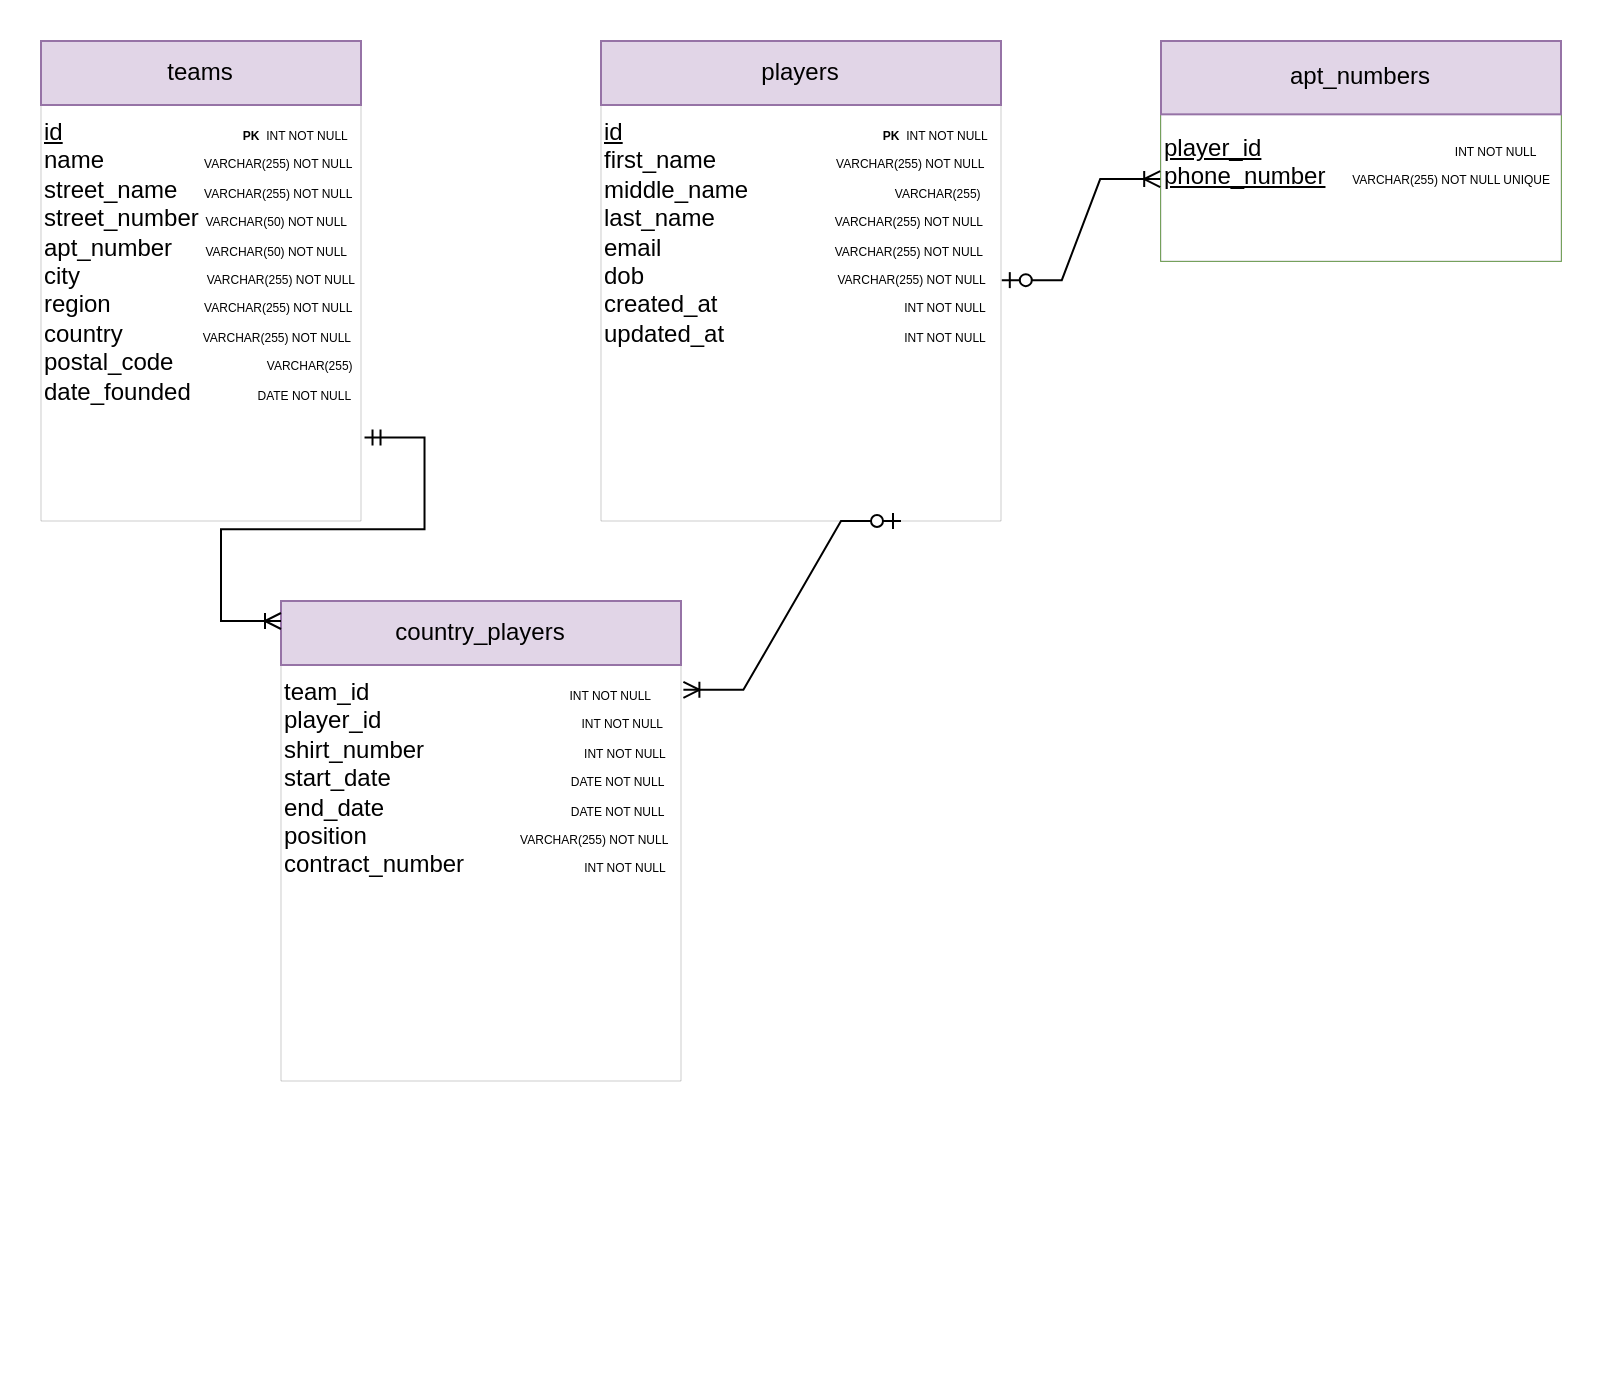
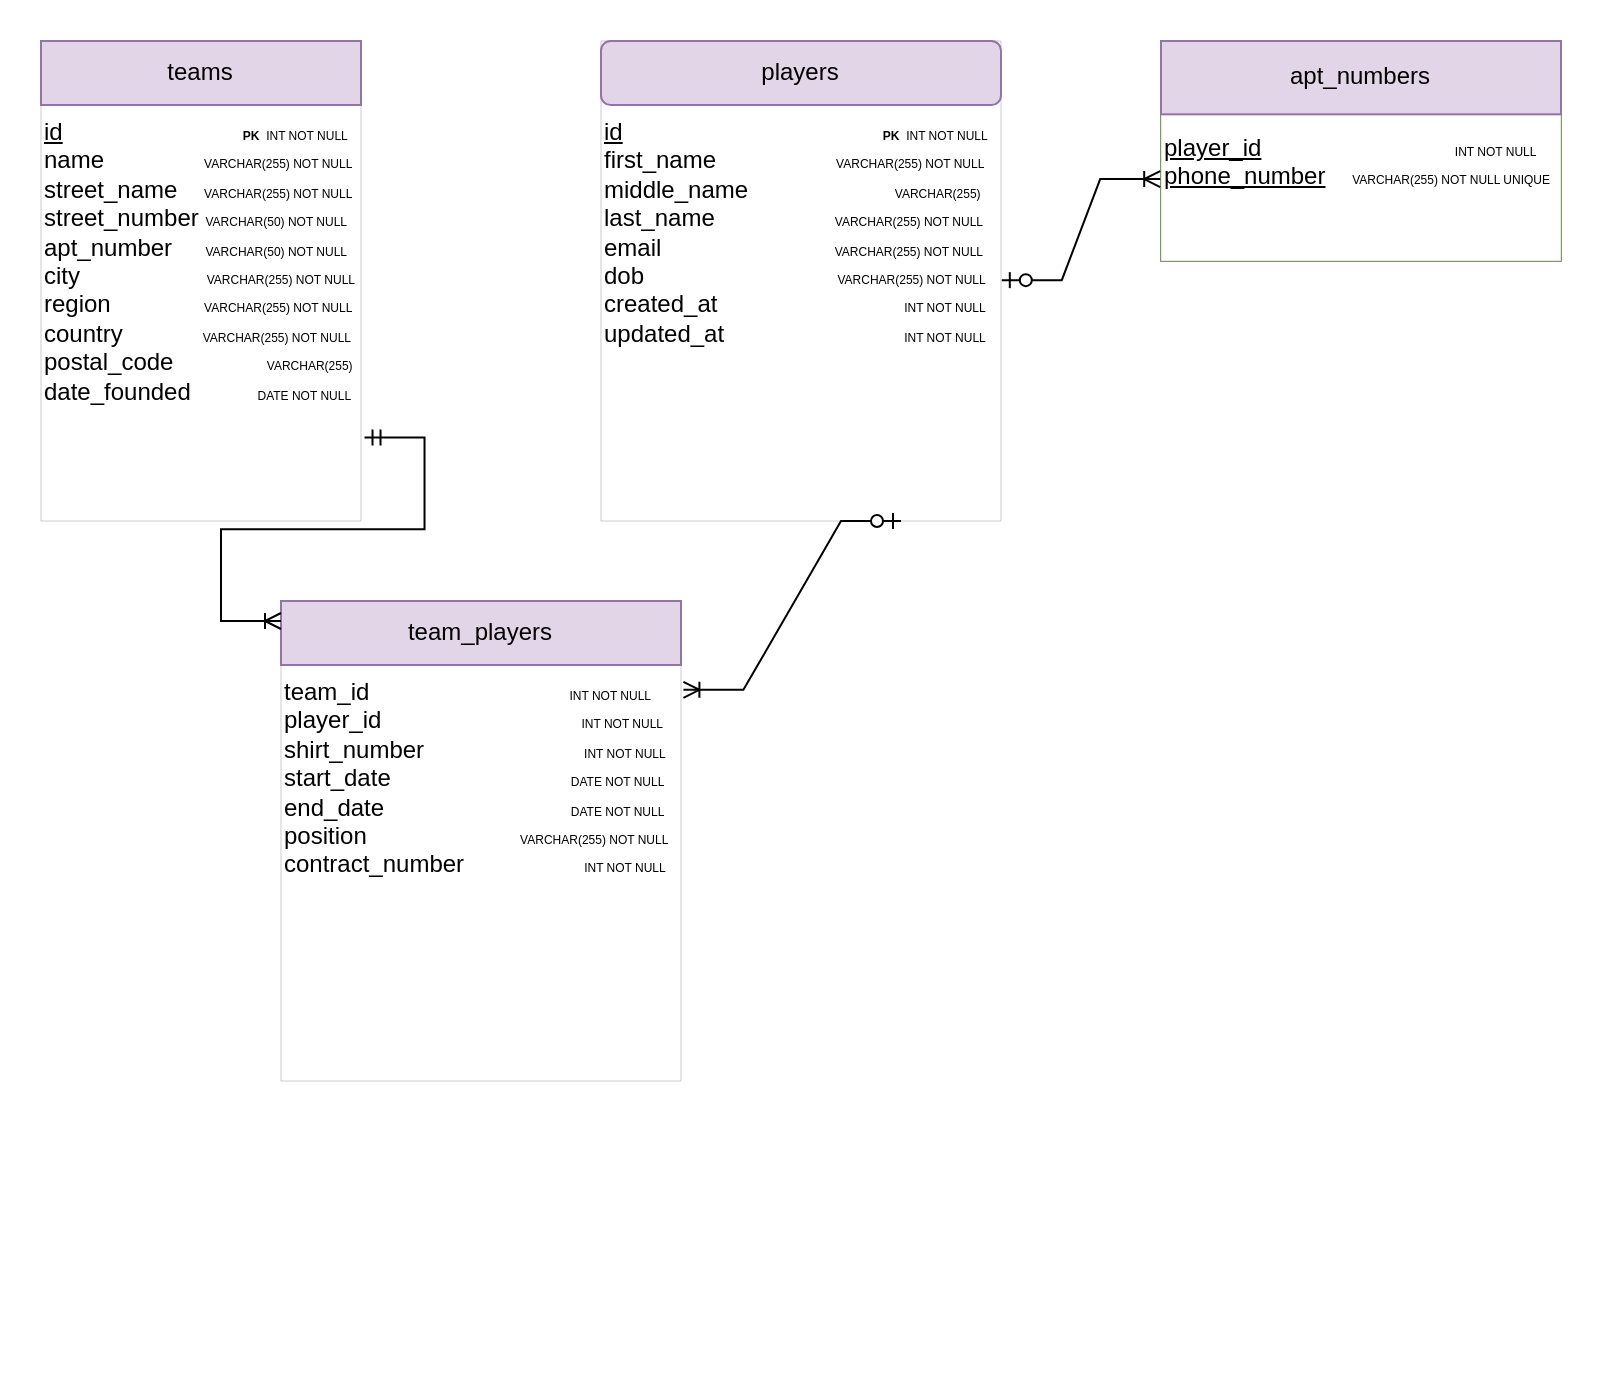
(801, 73) -> (801, 73)
(481, 633) -> (481, 633)
